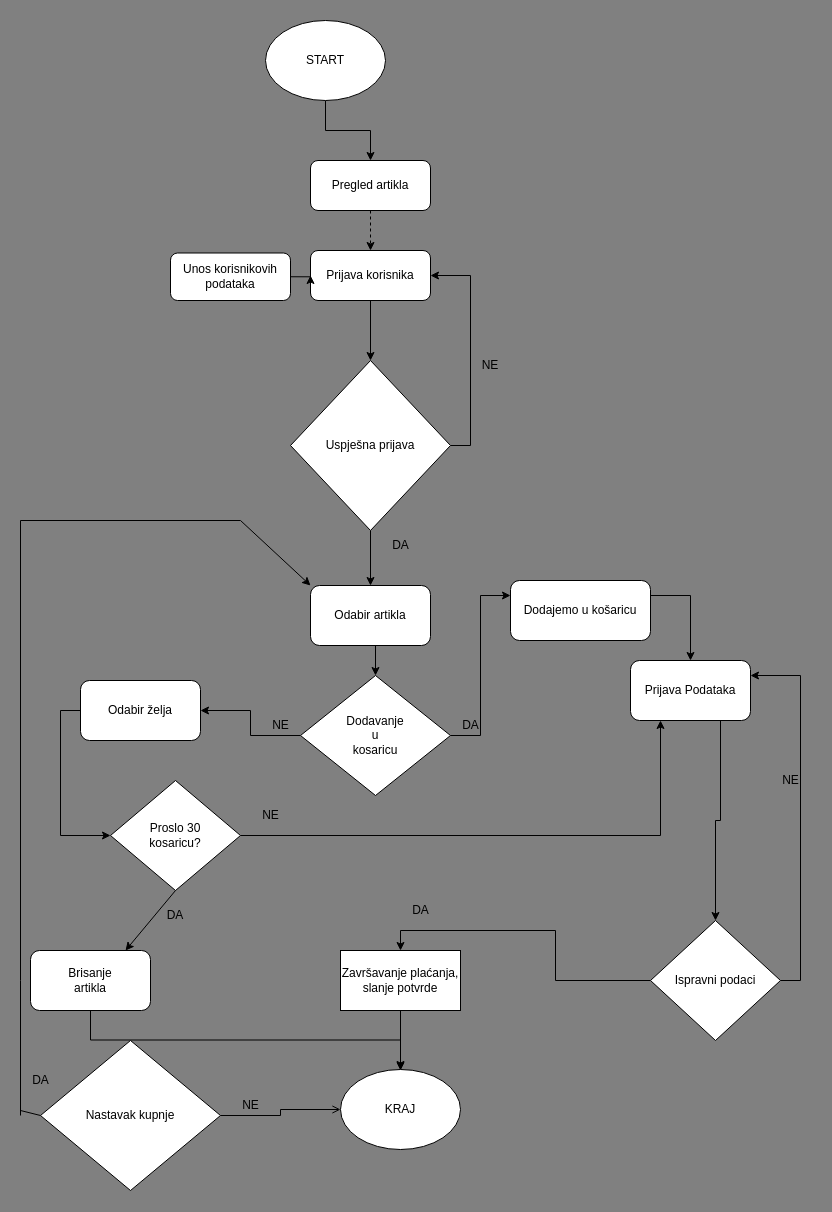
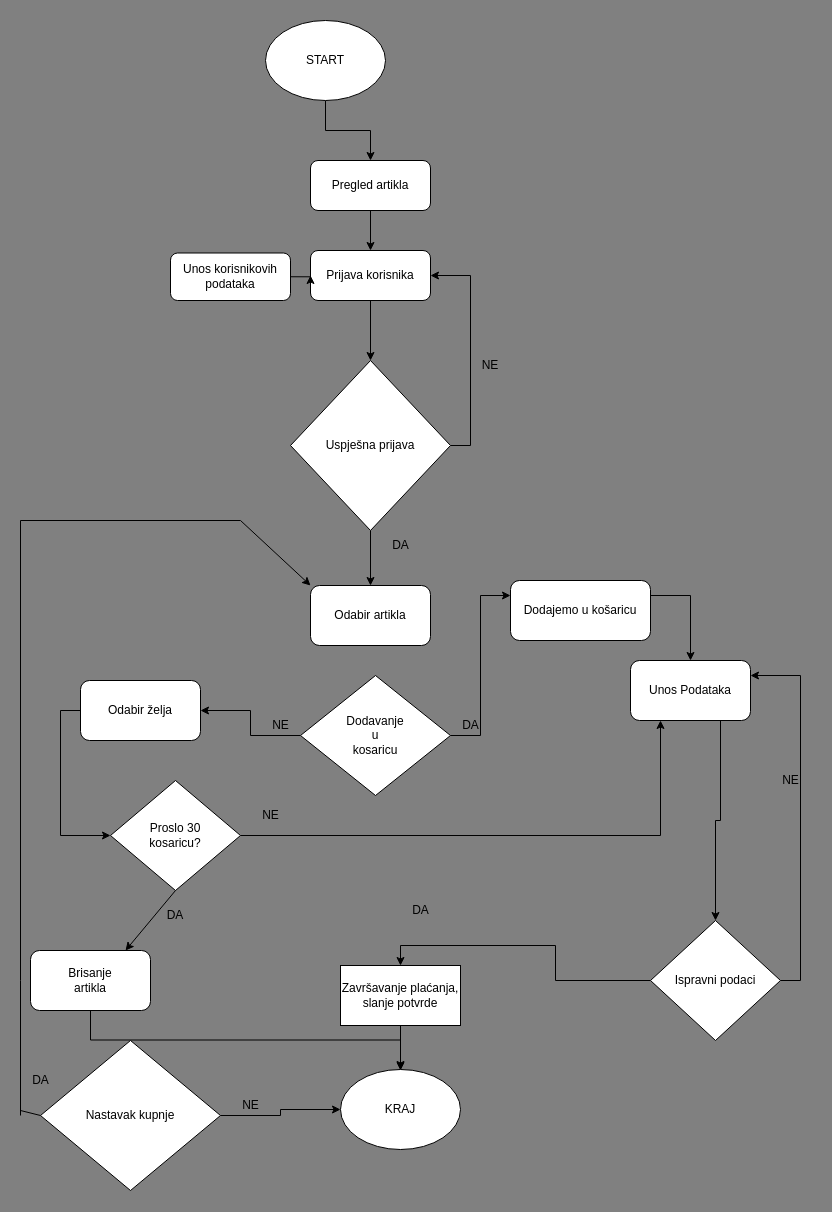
(371, 226) -> (371, 226)
(376, 656) -> none
(691, 691) -> (691, 691)
(401, 981) -> (401, 996)
(333, 1110) -> (332, 1110)
